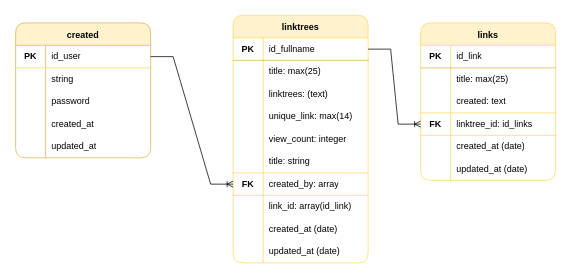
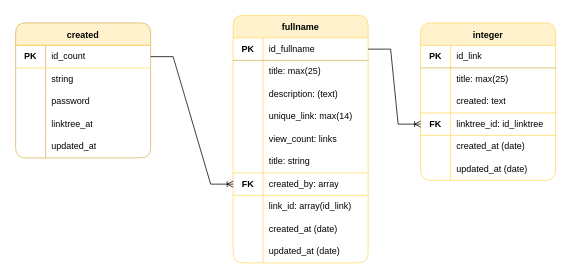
(300, 27) -> (300, 27)
(488, 35) -> (488, 35)
(68, 57) -> (70, 57)
(307, 94) -> (312, 94)
(77, 124) -> (77, 124)
(500, 124) -> (506, 124)
(312, 139) -> (306, 139)
